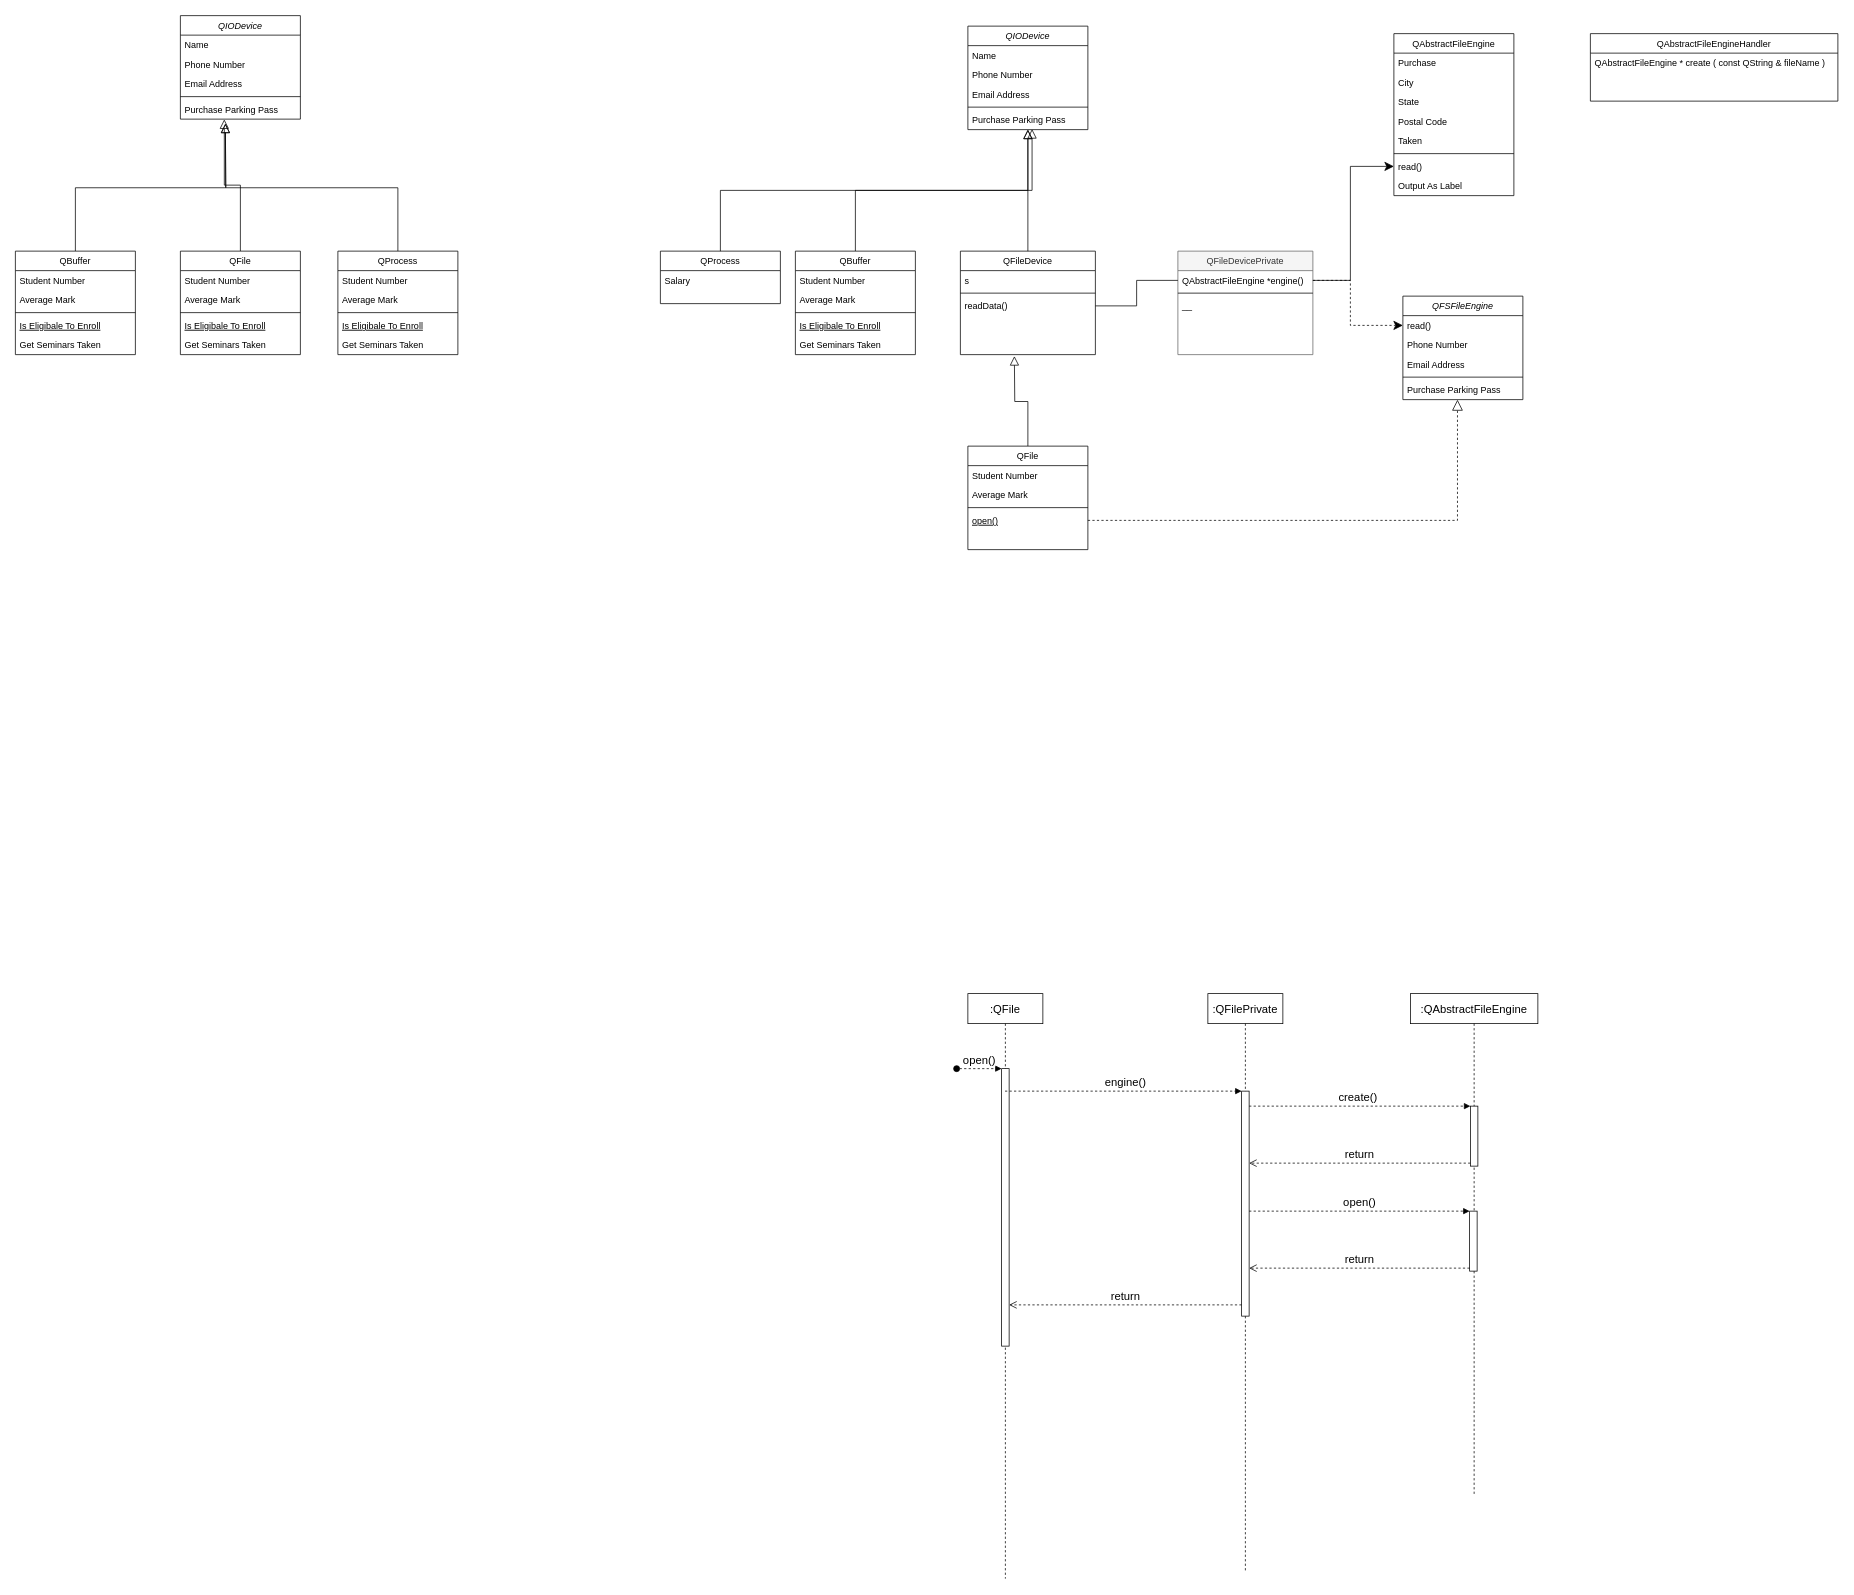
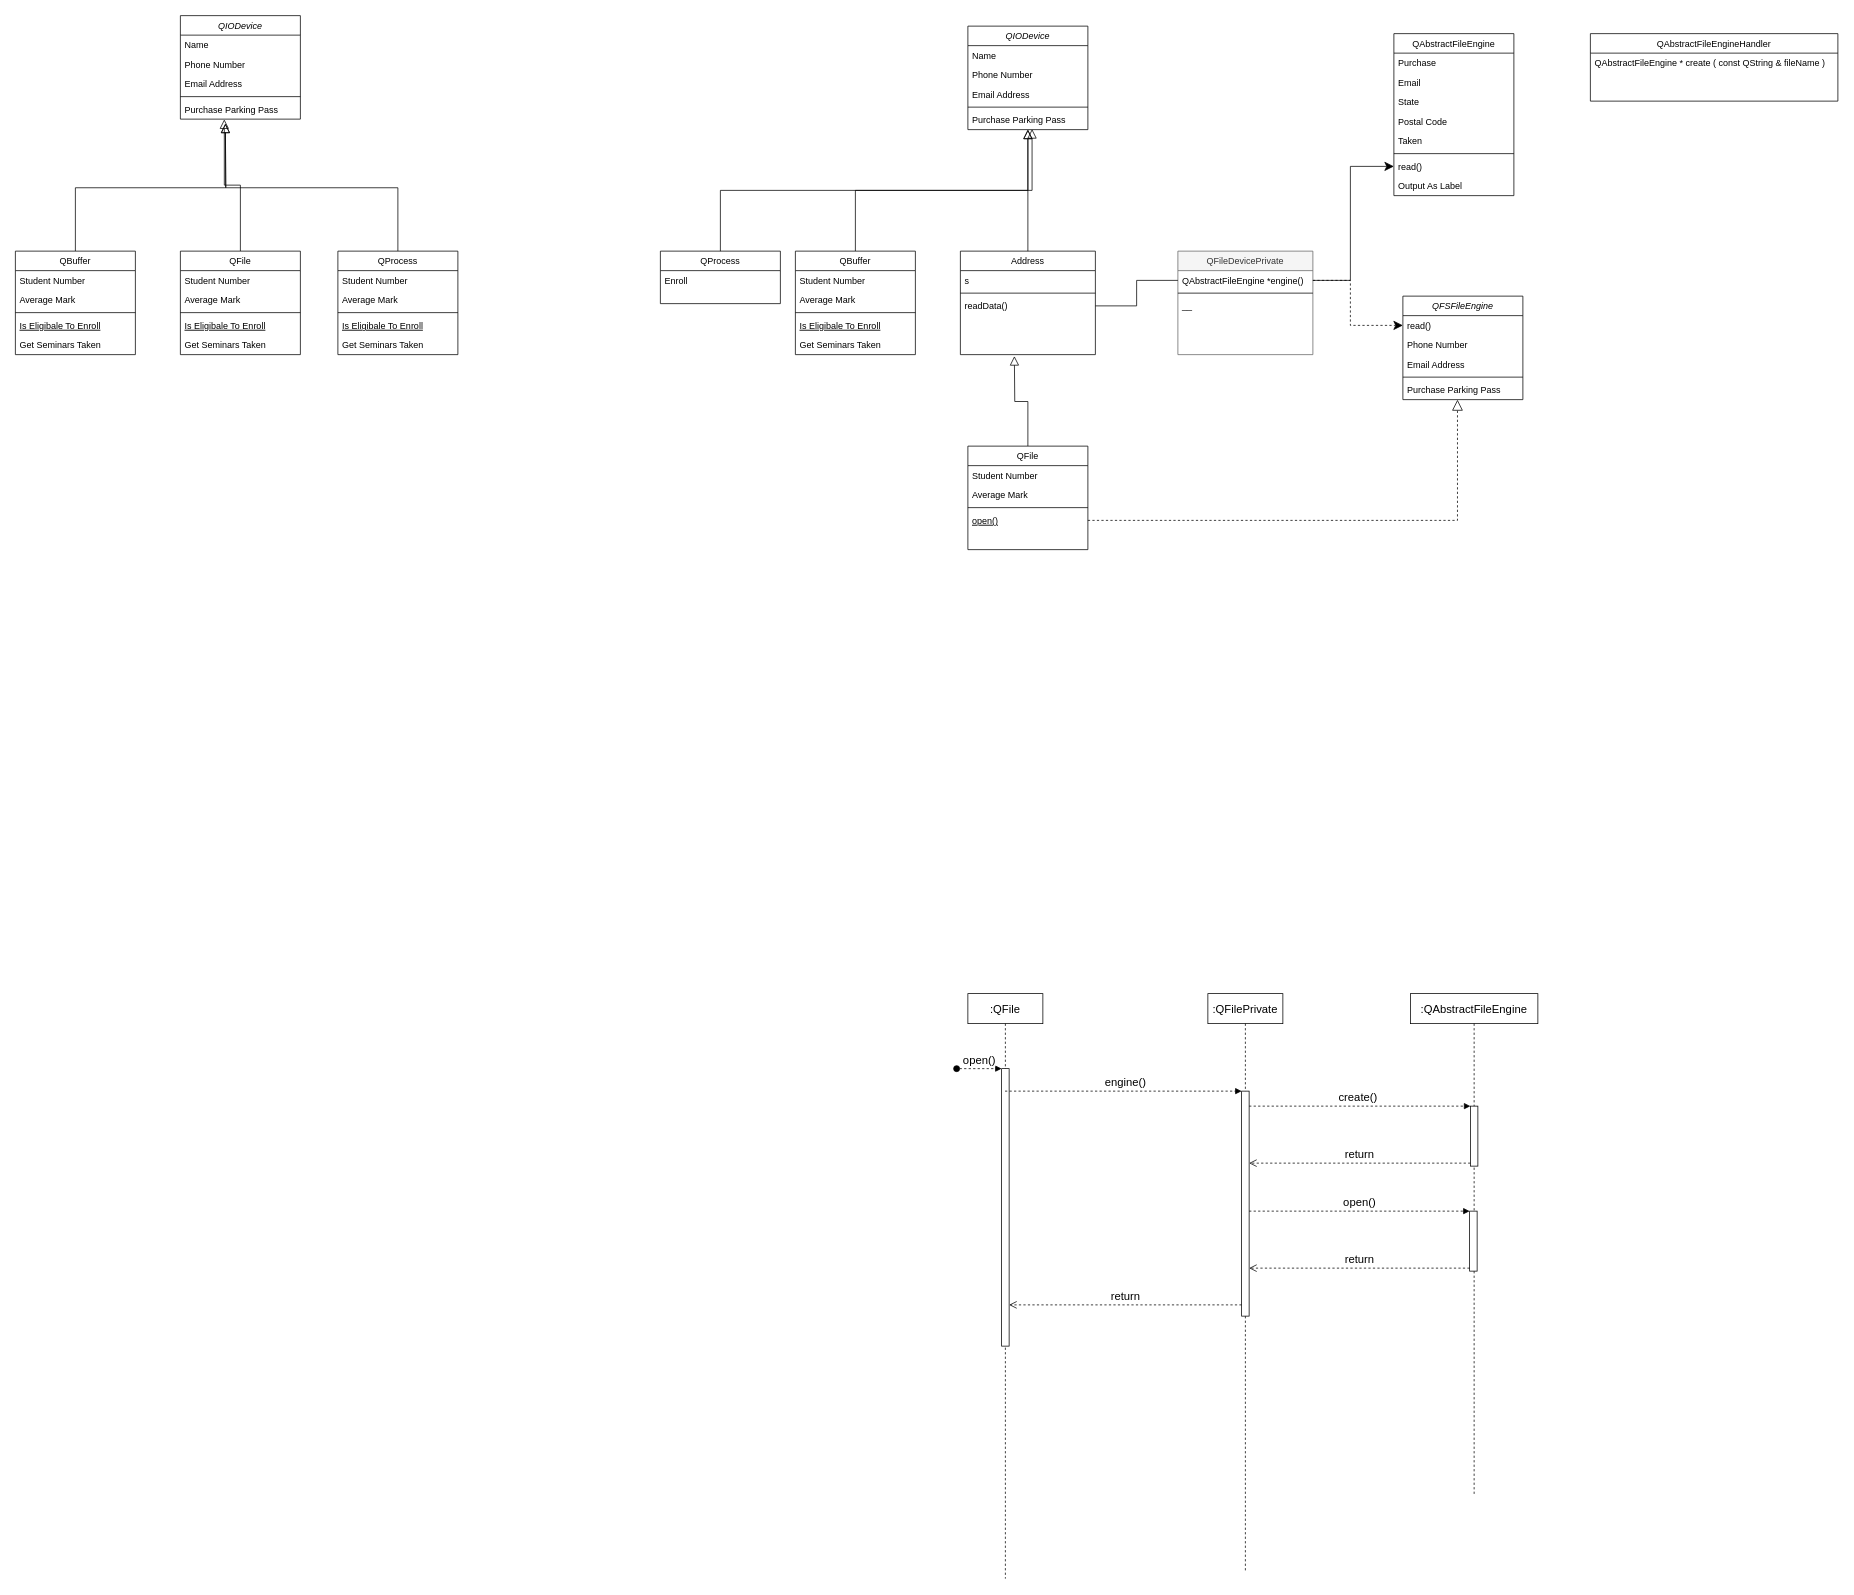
(1407, 83) -> (1408, 83)
(1028, 261) -> (1028, 261)
(678, 281) -> (677, 281)
